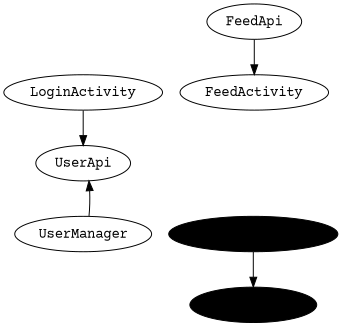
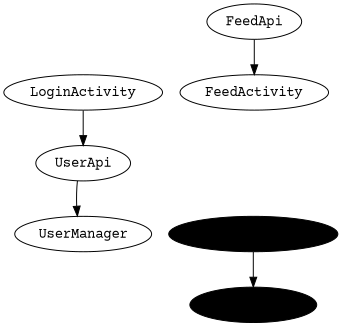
(90, 203) -> (77, 194)
